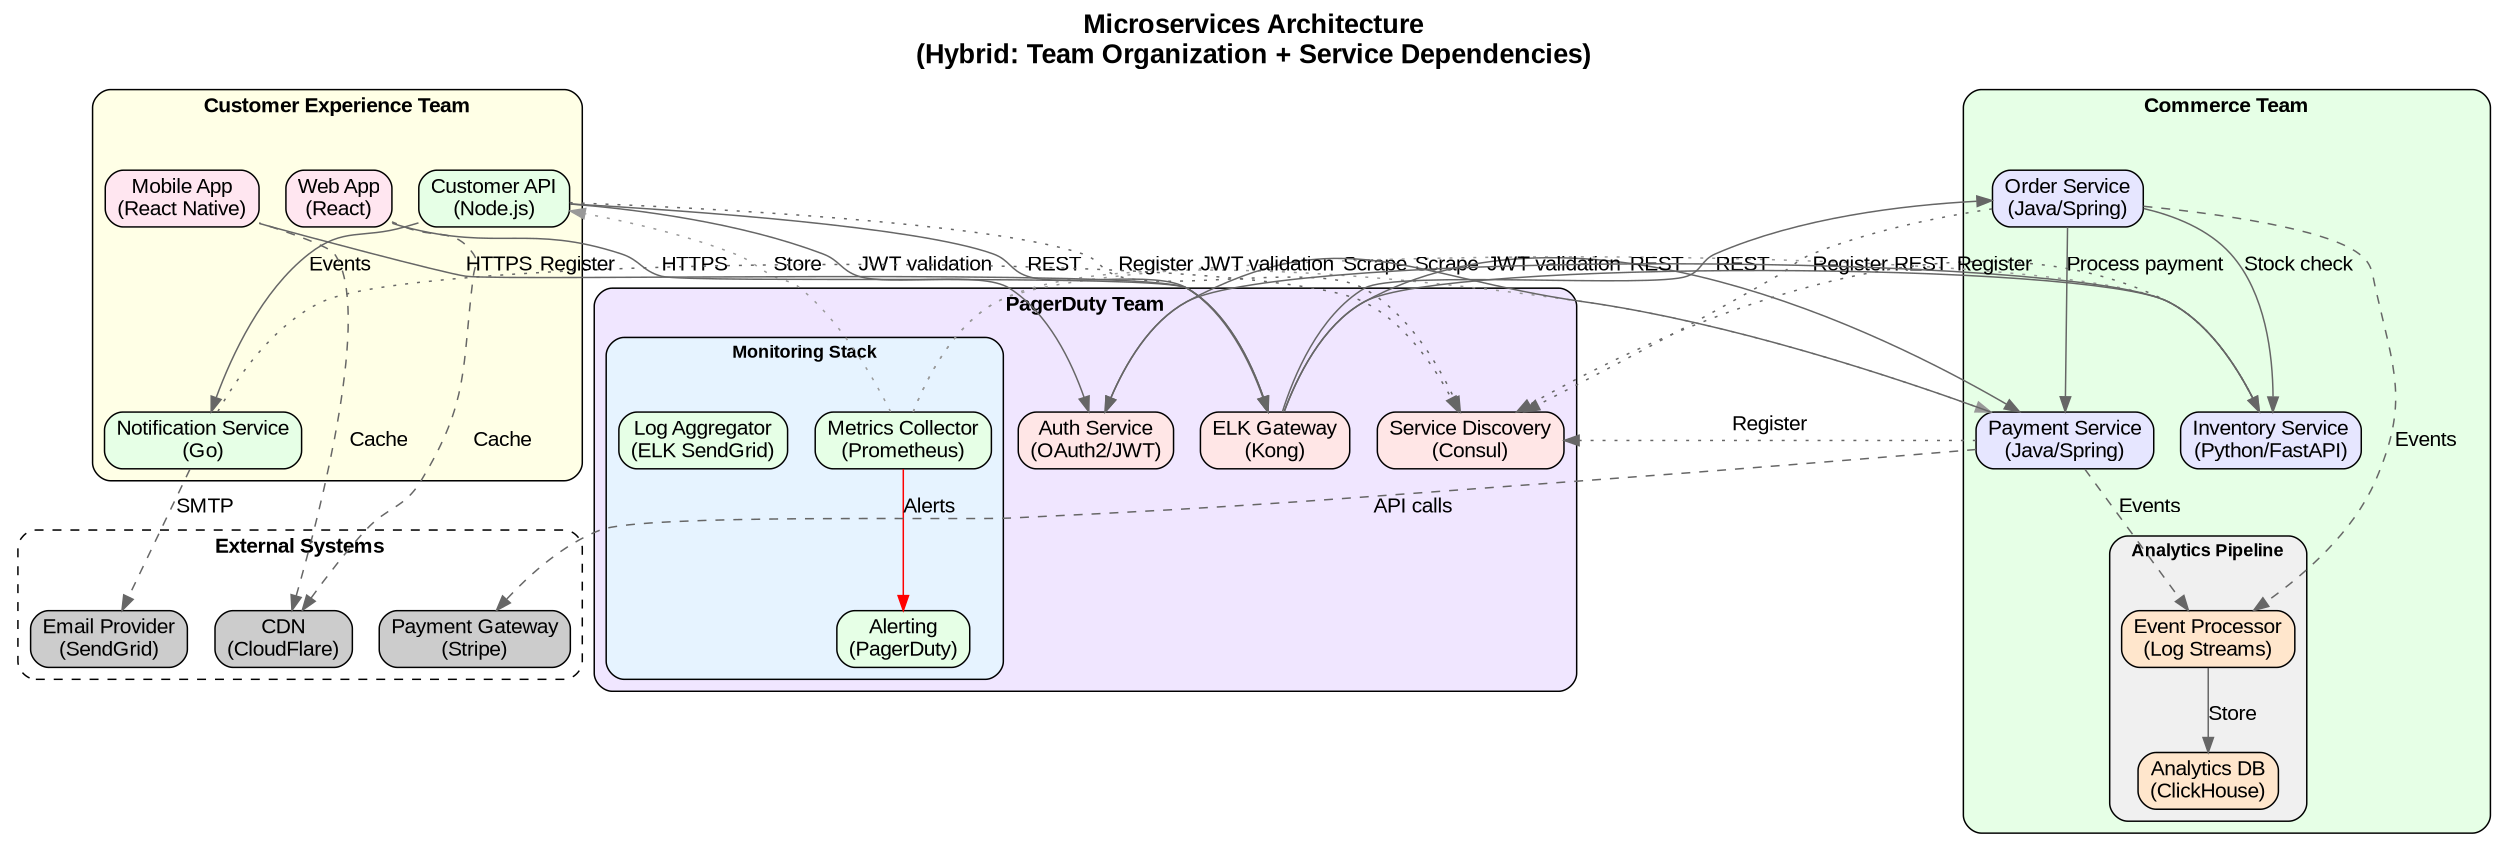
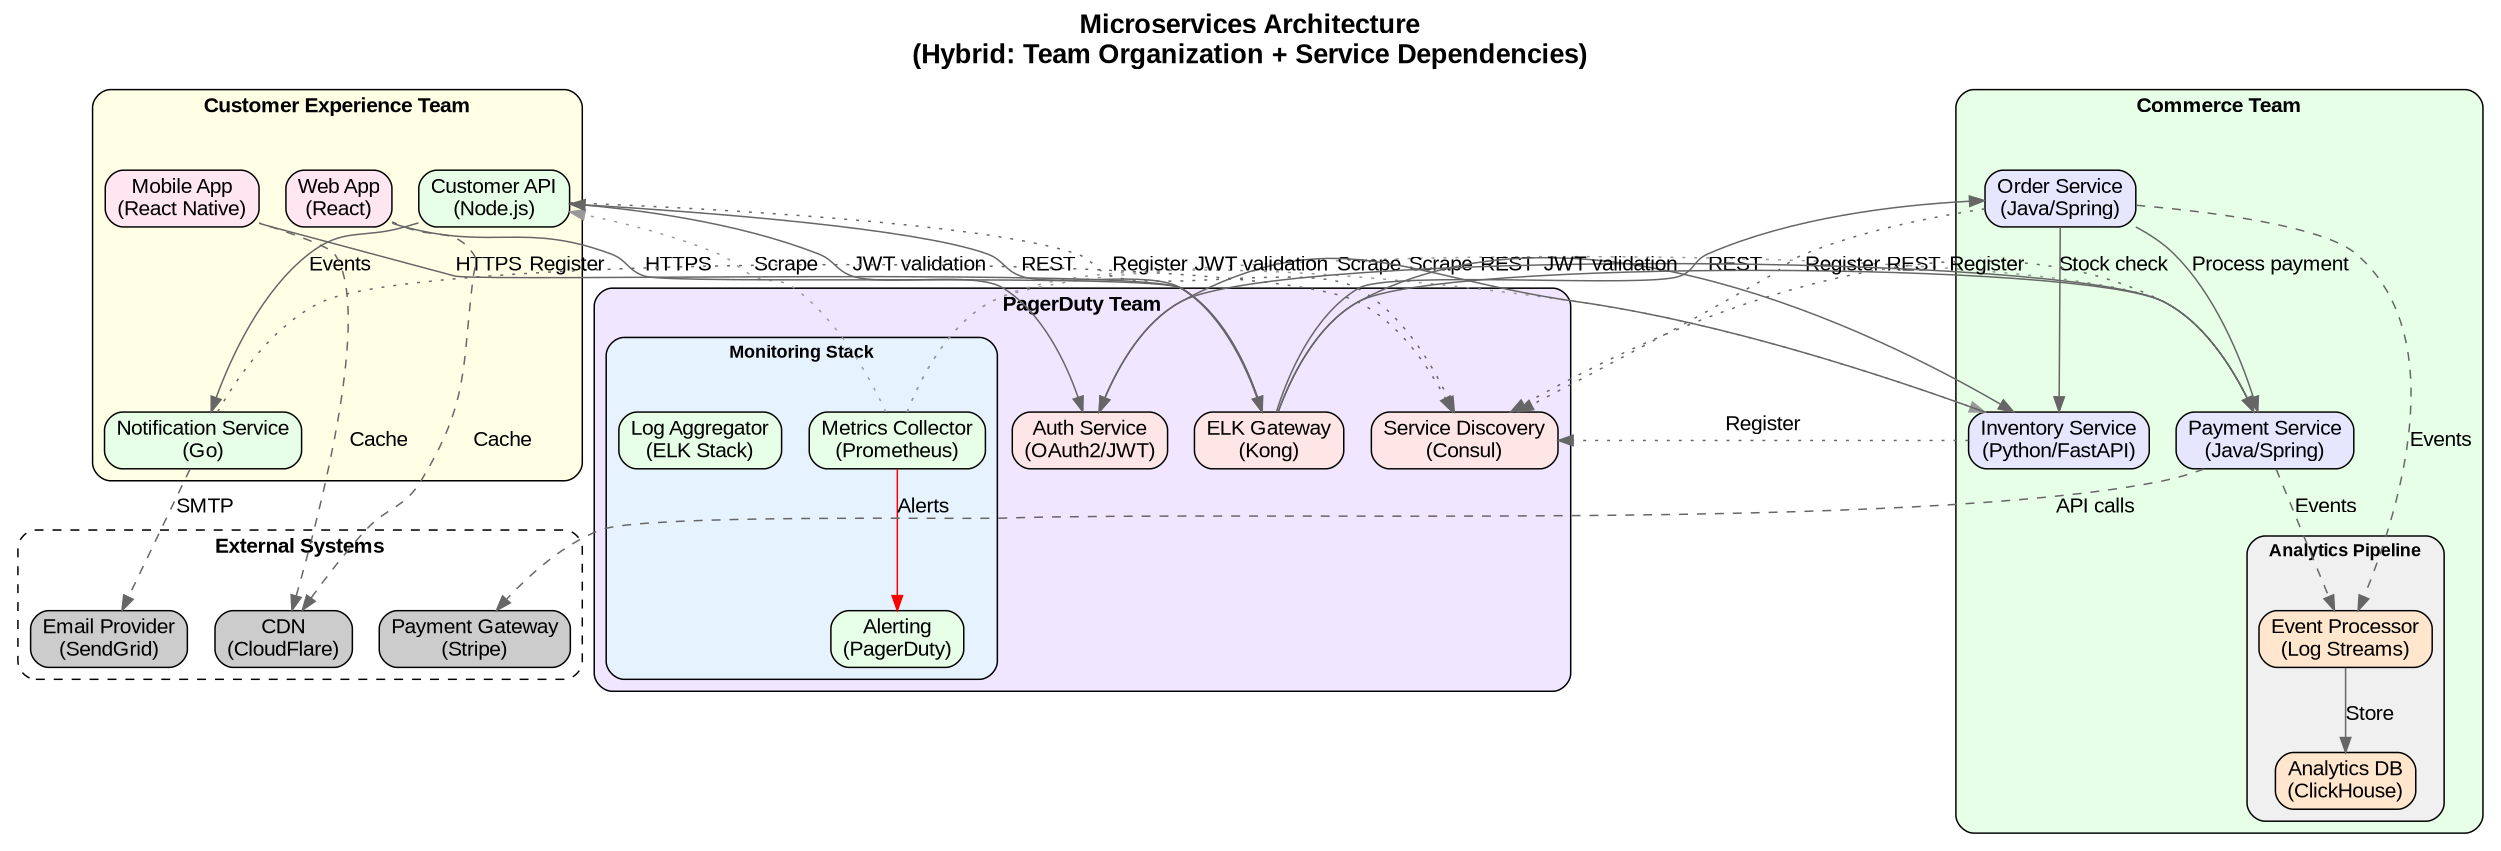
(950, 243) -> (962, 247)
(798, 265) -> (786, 265)
(703, 440) -> (700, 440)
